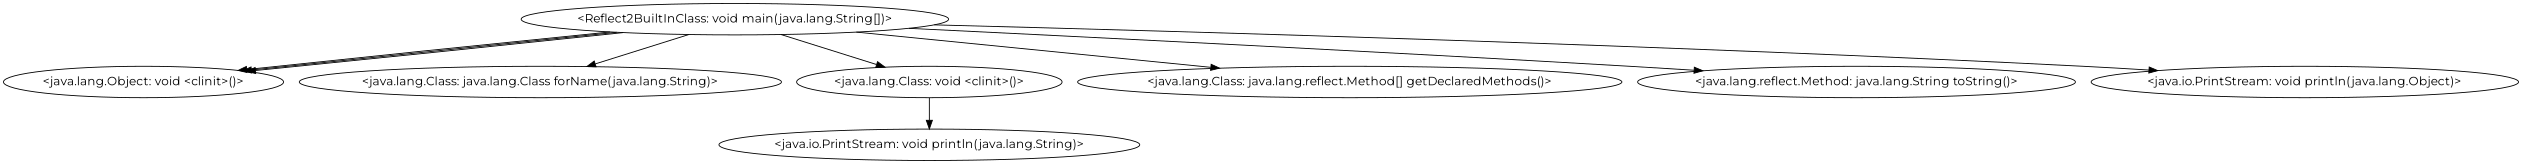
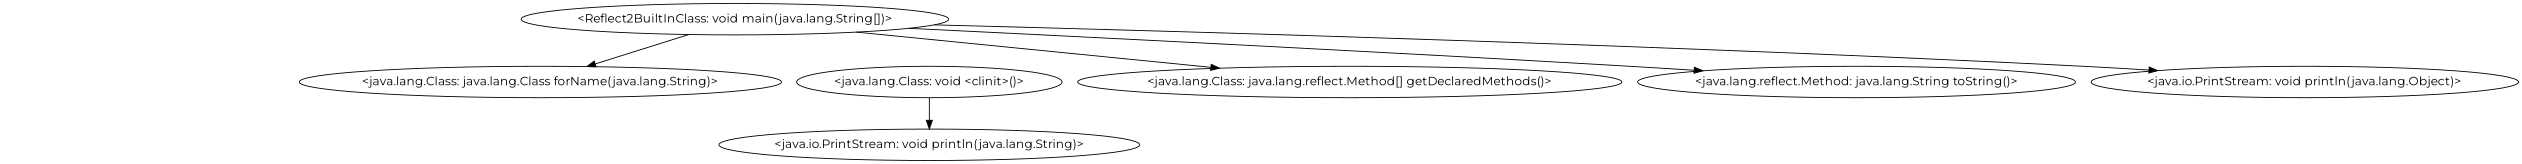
(829, 49) -> none
(144, 82) -> none
